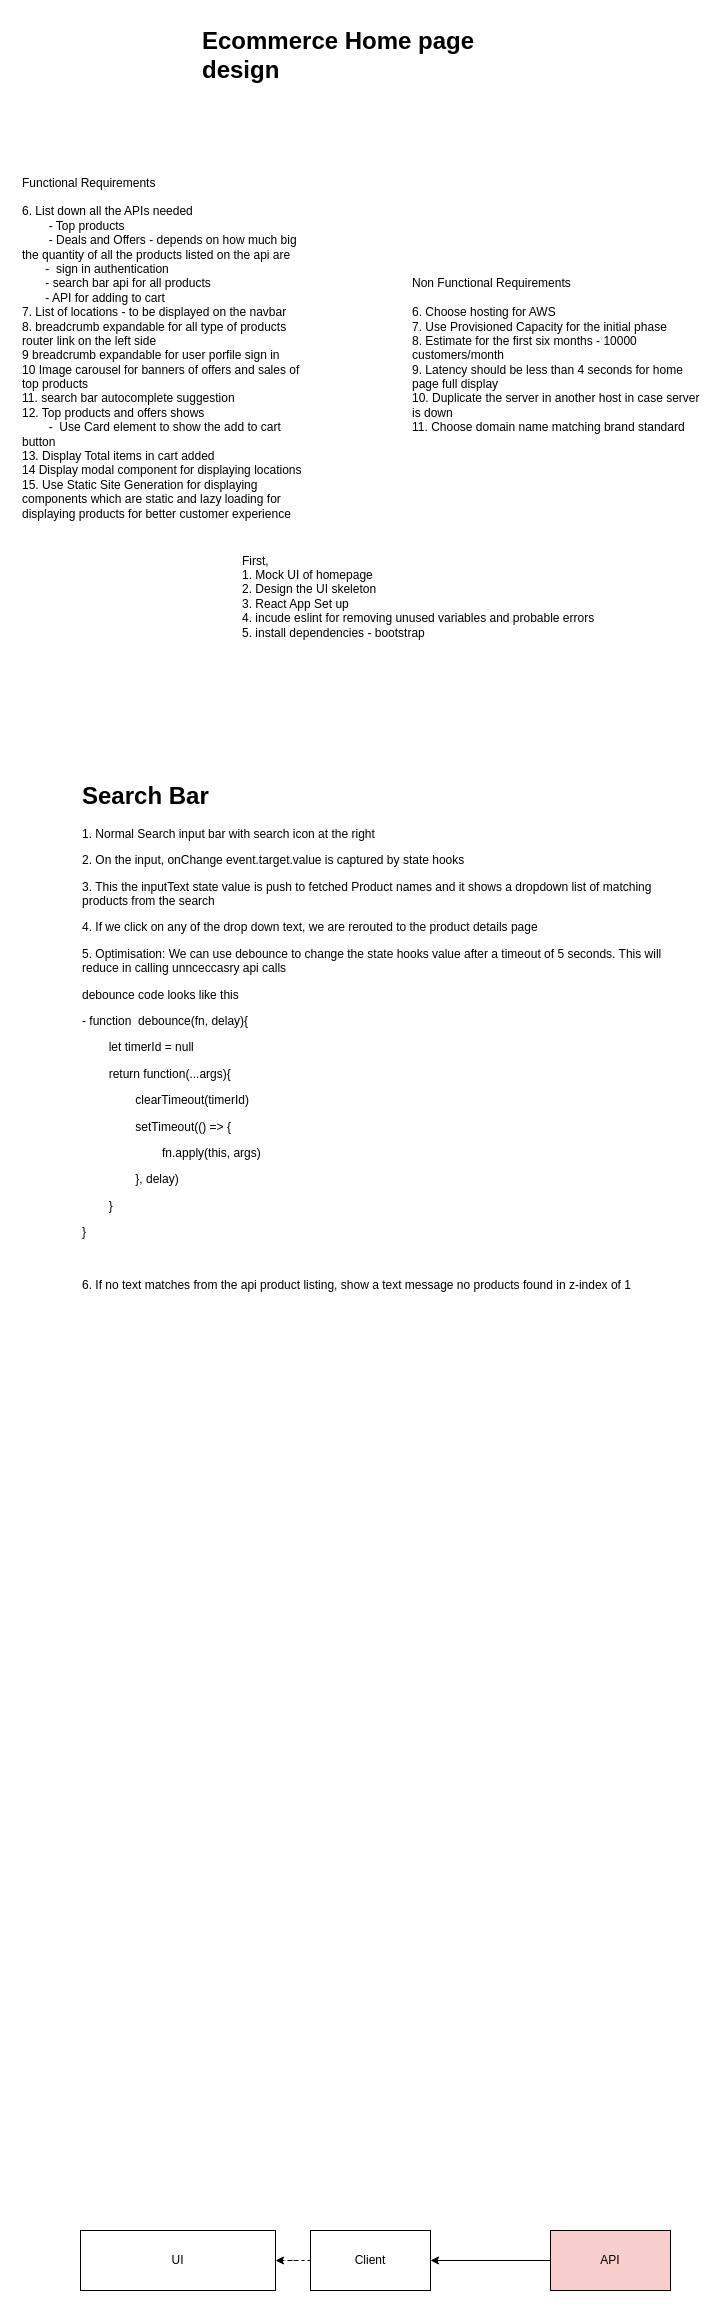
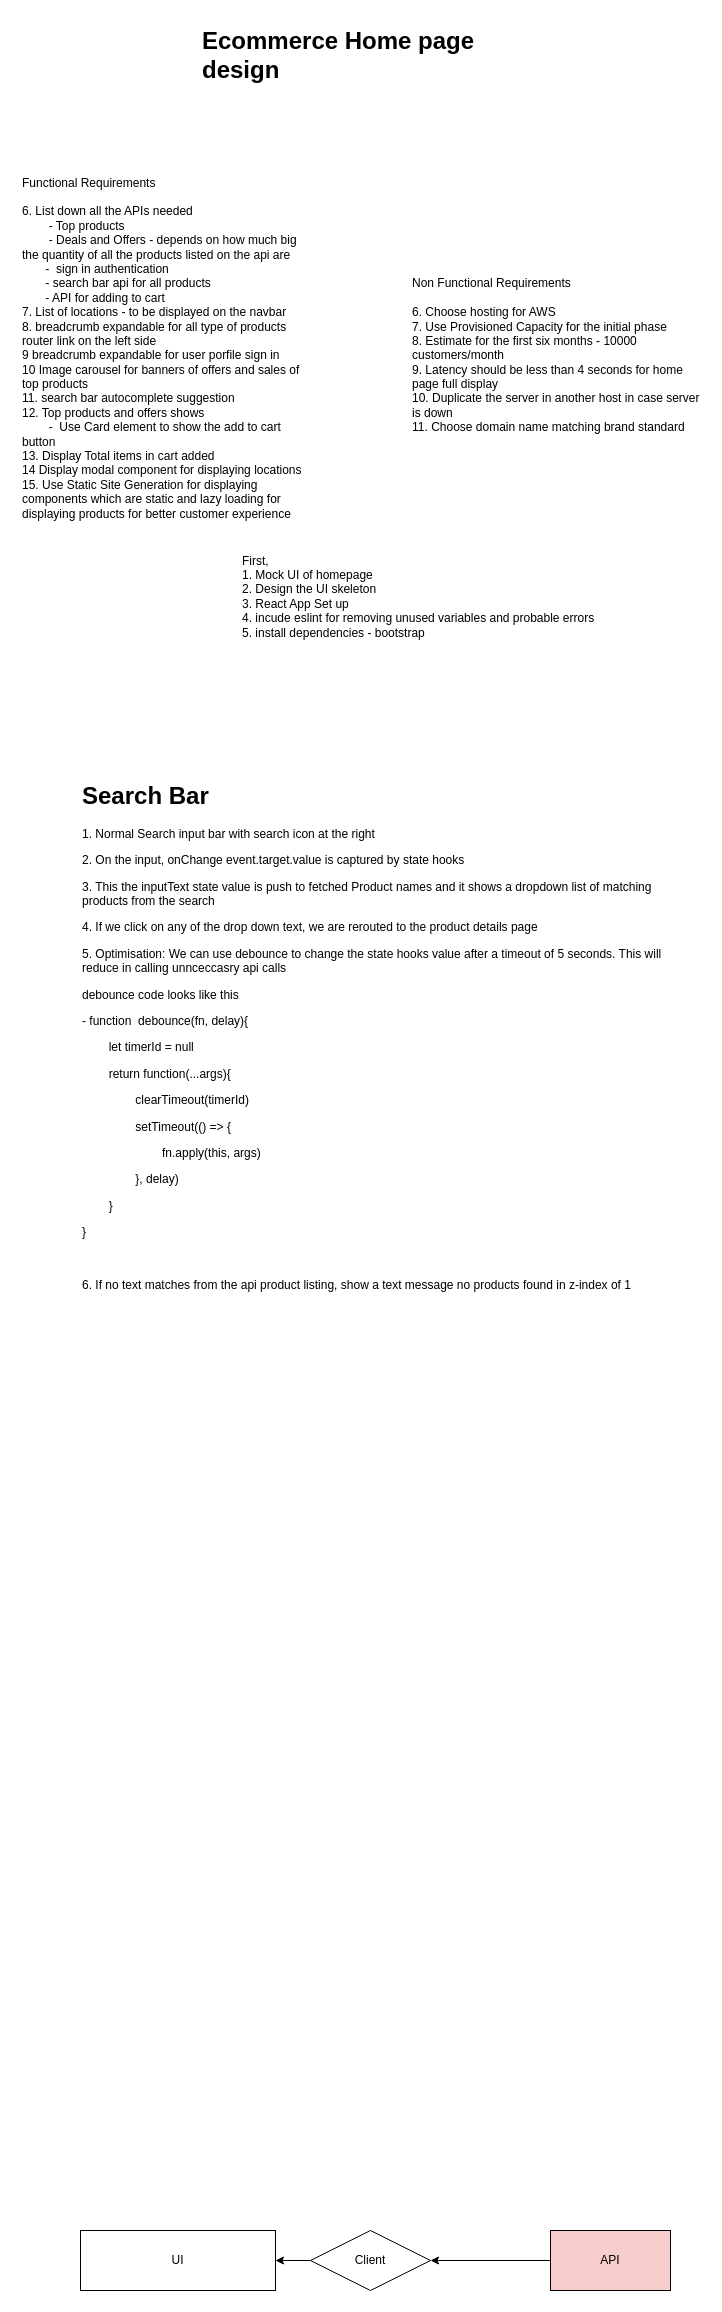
(292, 2261) -> (292, 2261)
(371, 2261) -> (371, 2261)
